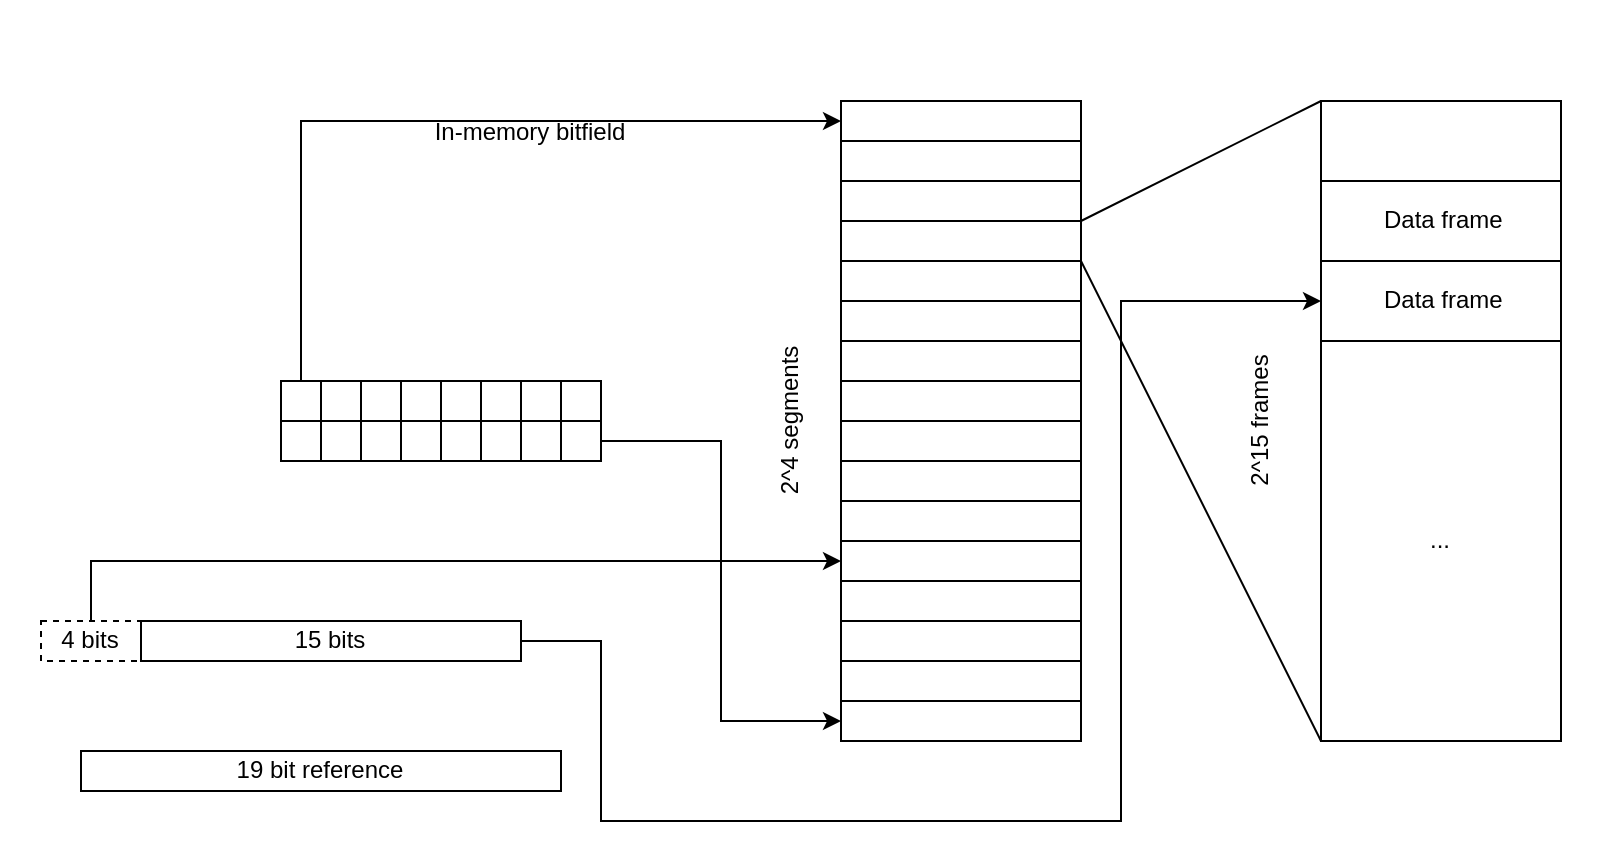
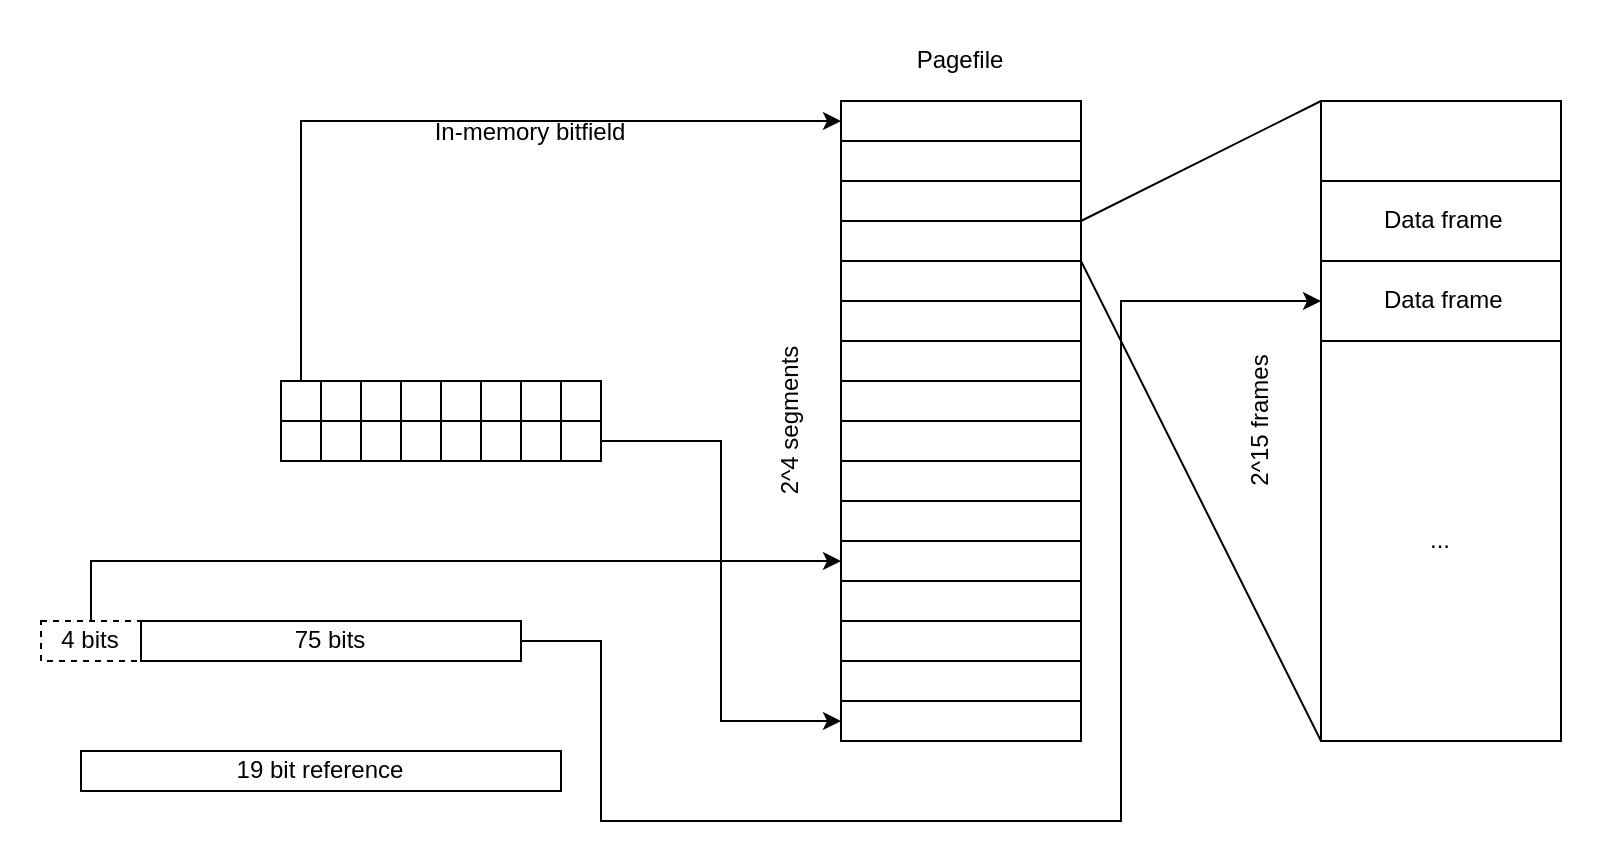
none -> (961, 61)
(331, 641) -> (331, 641)
